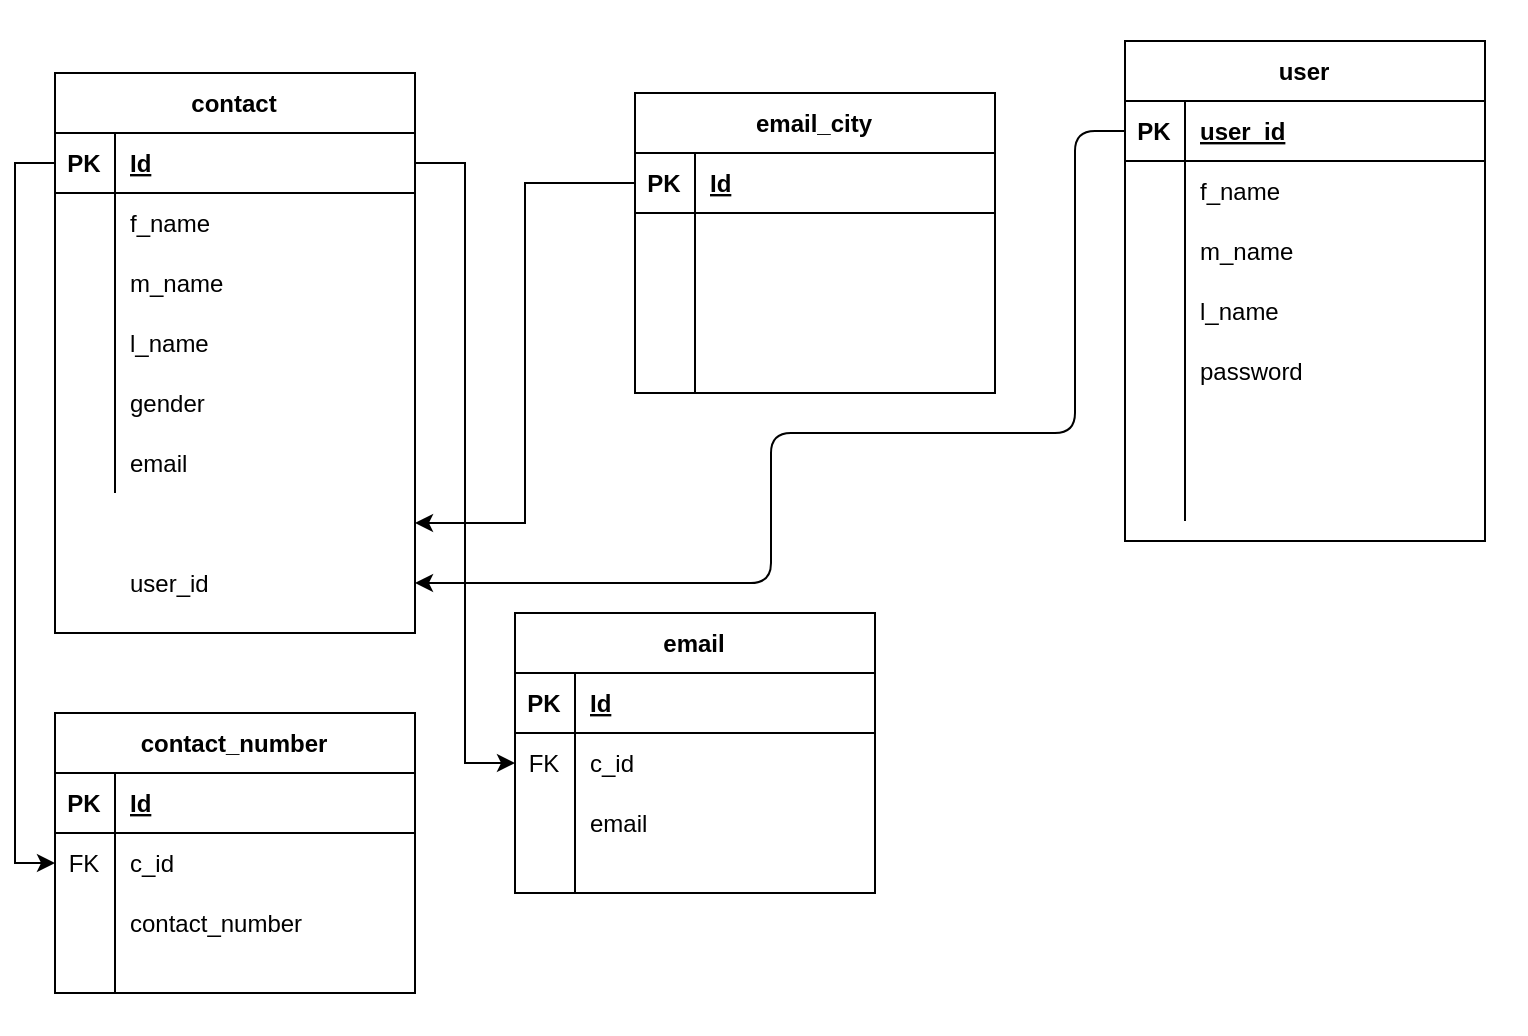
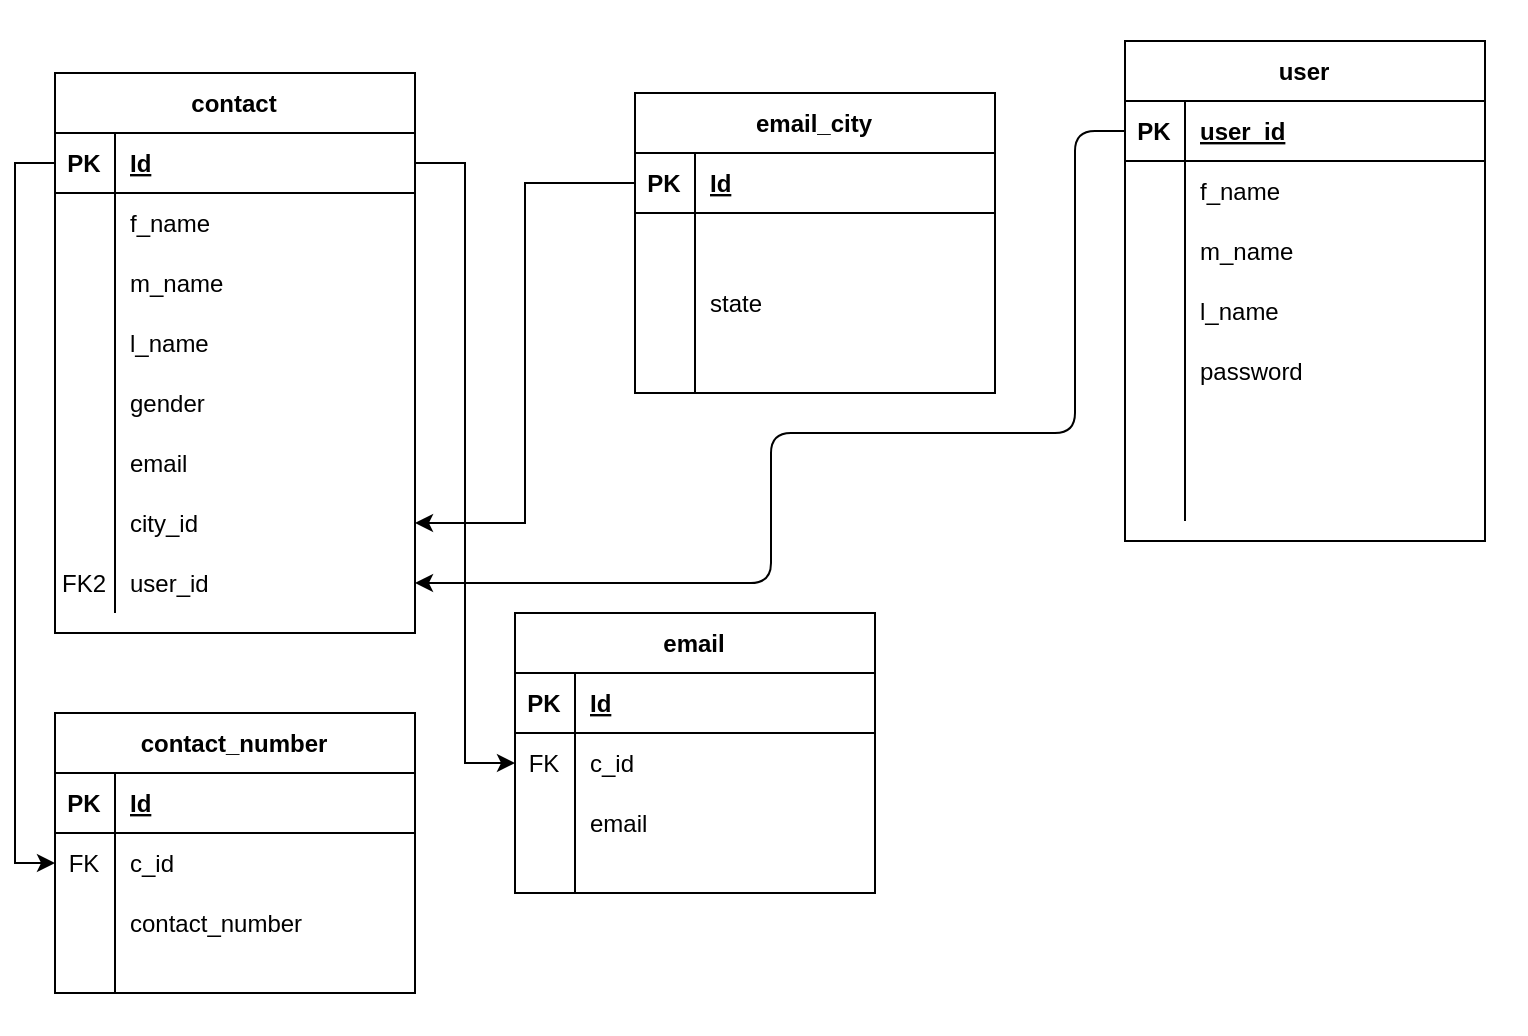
none -> (845, 303)
none -> (265, 523)
none -> (85, 583)
